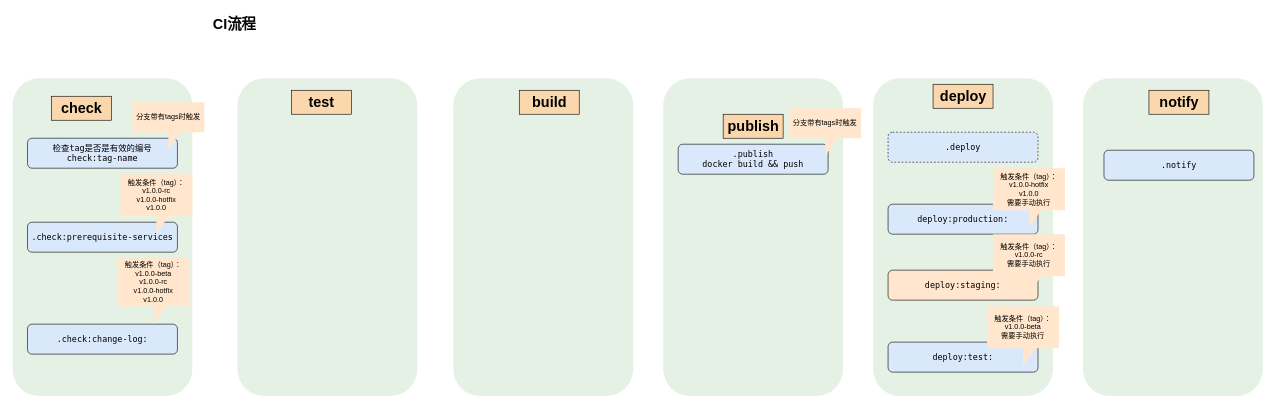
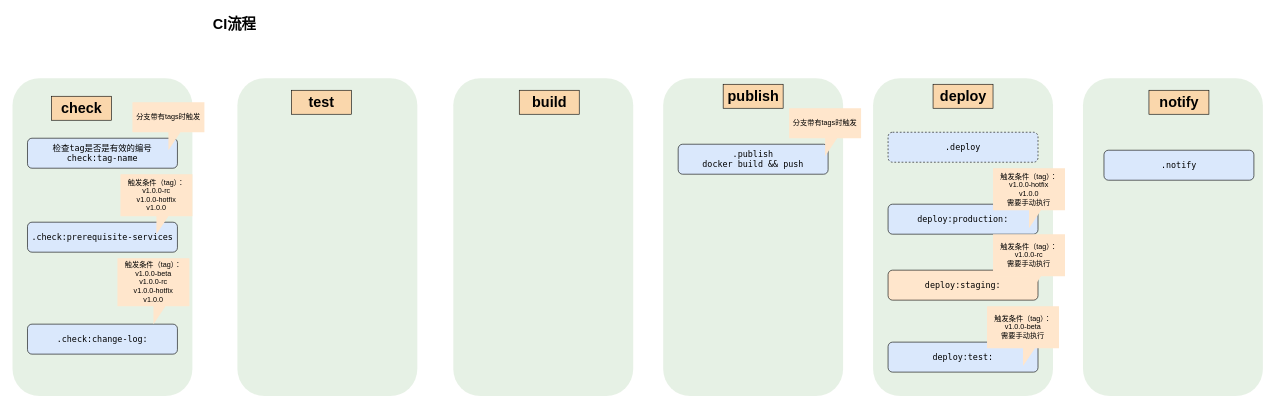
(753, 126) -> (753, 96)
